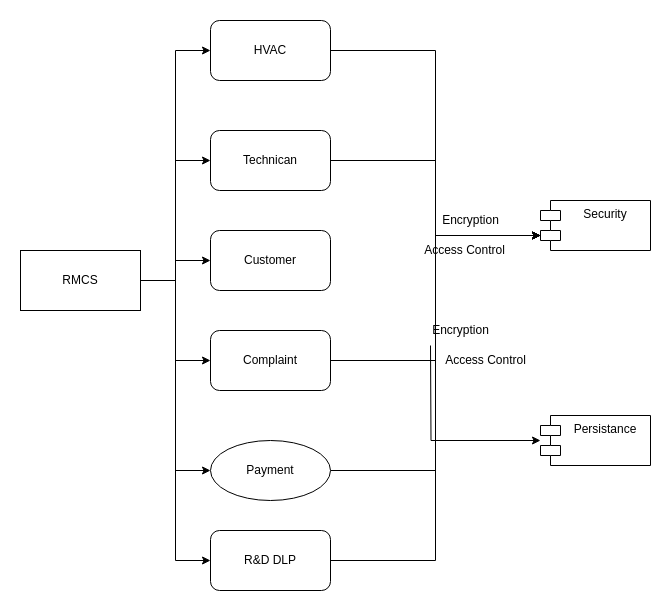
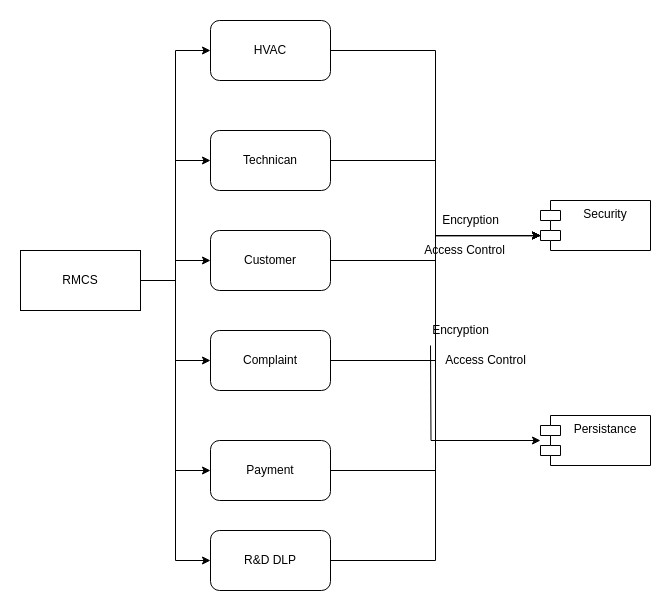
none -> (382, 261)
(271, 471) -> (271, 471)
